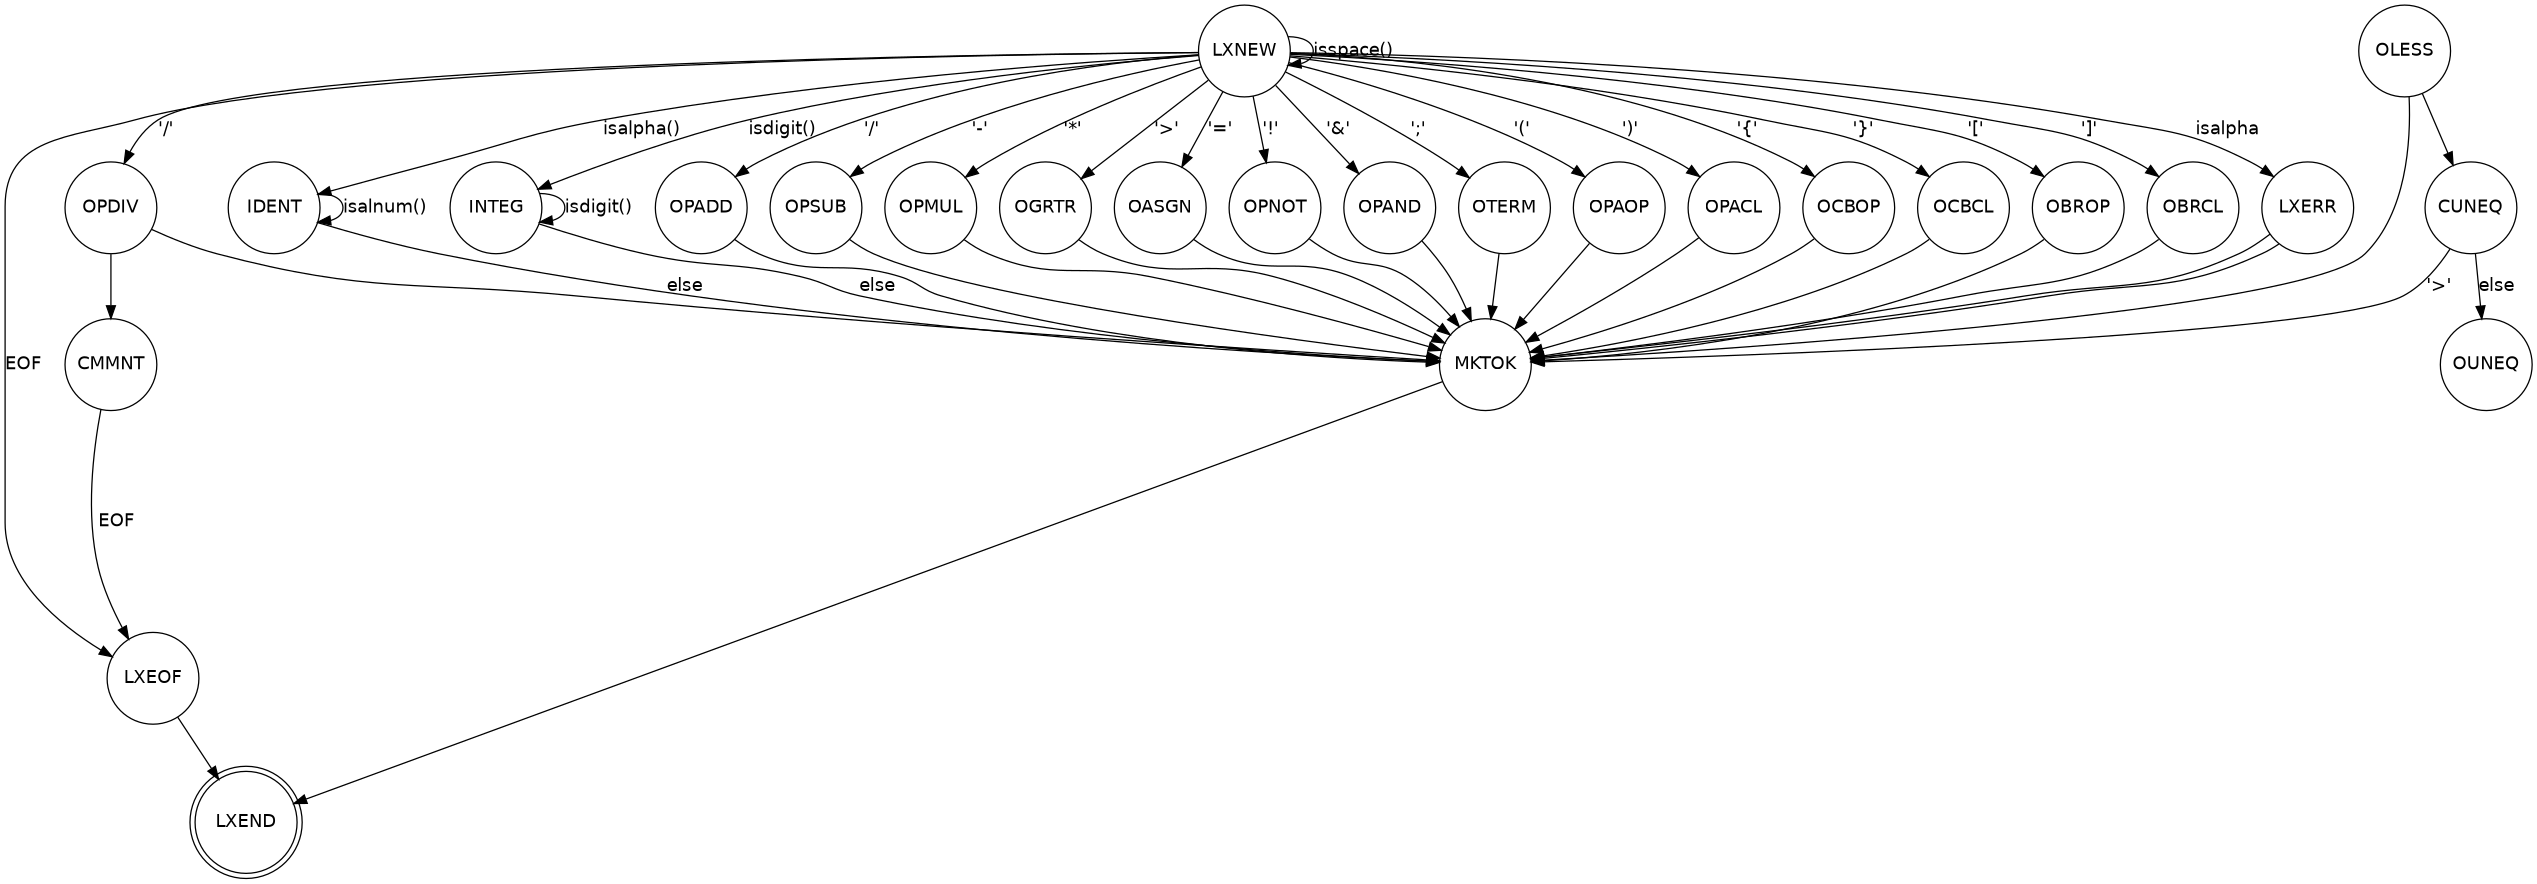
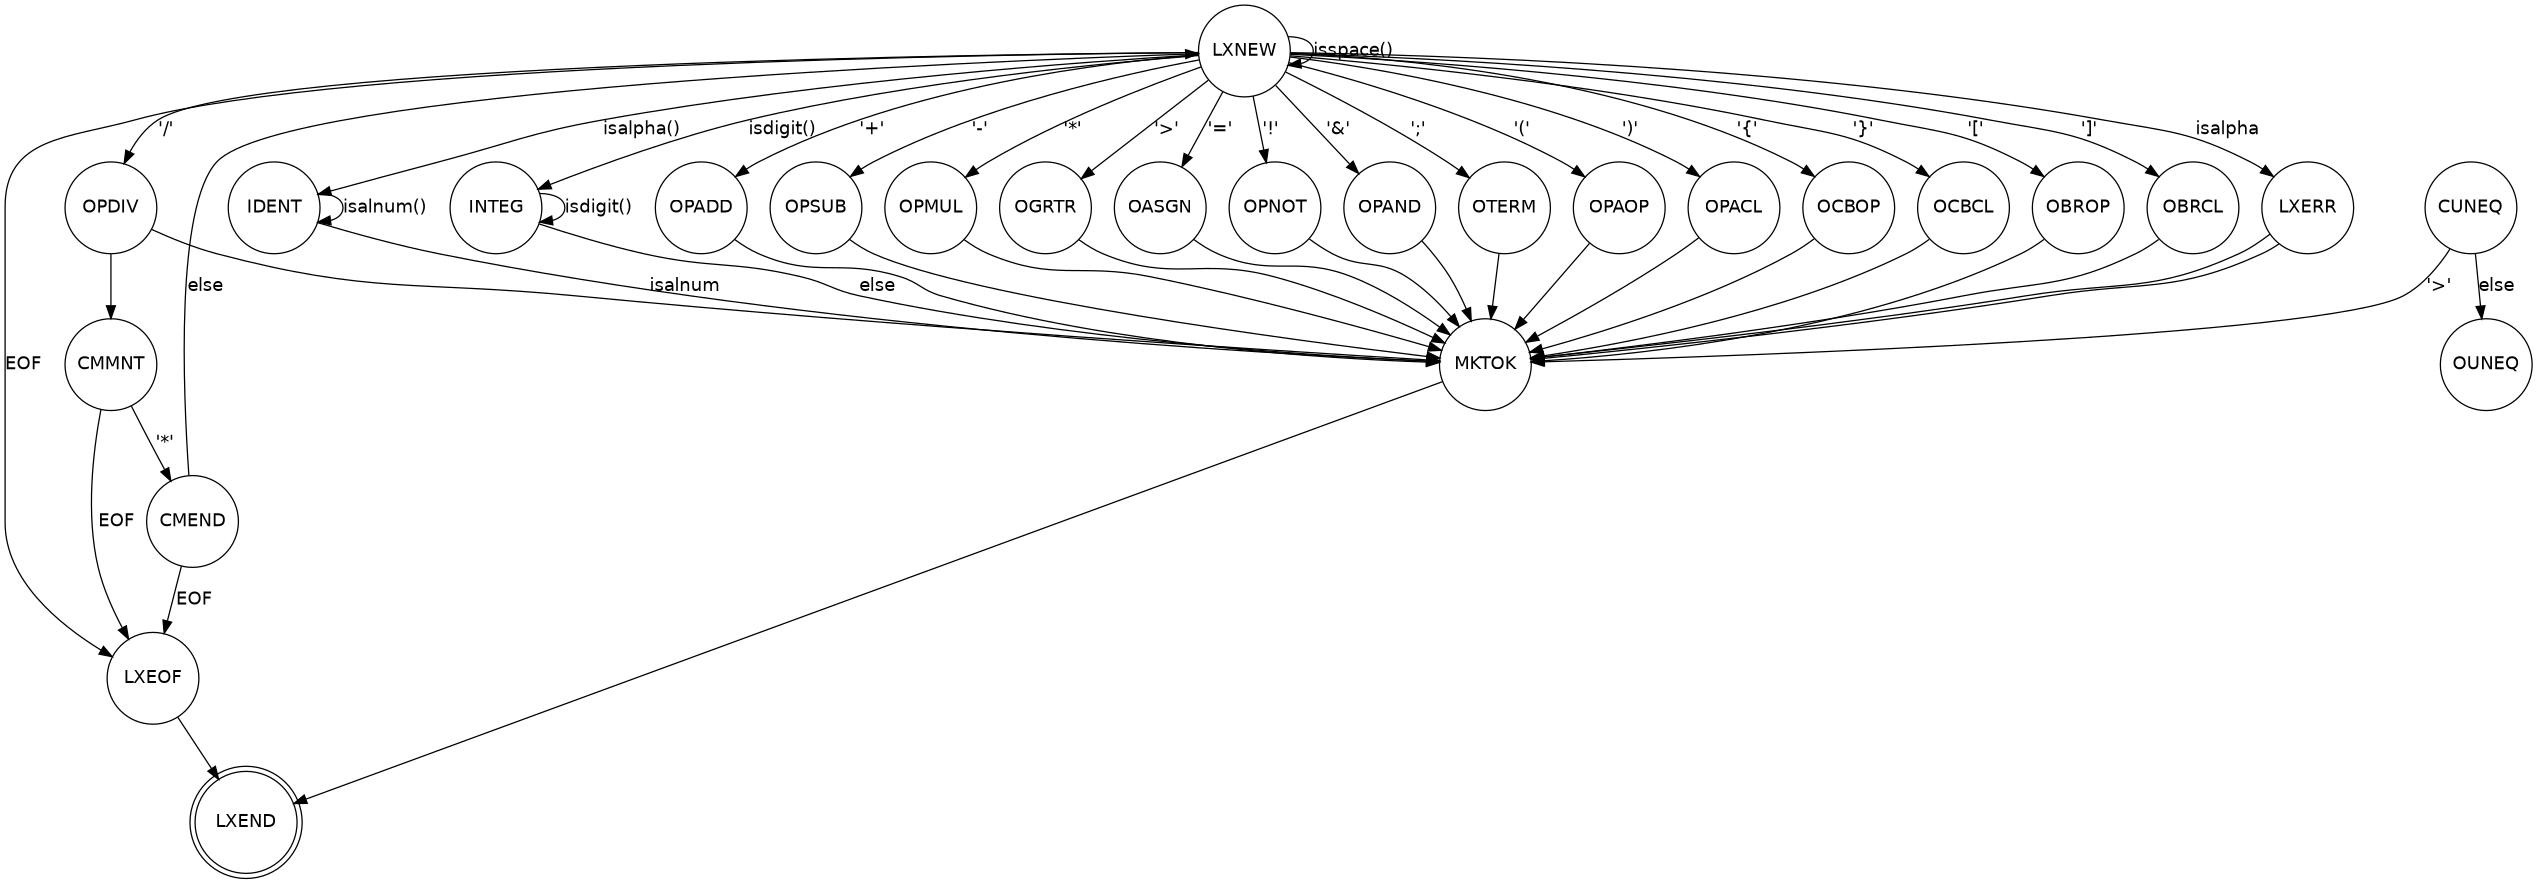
(2405, 51) -> none
(872, 129) -> (872, 129)
(685, 286) -> (685, 286)
none -> (193, 521)
